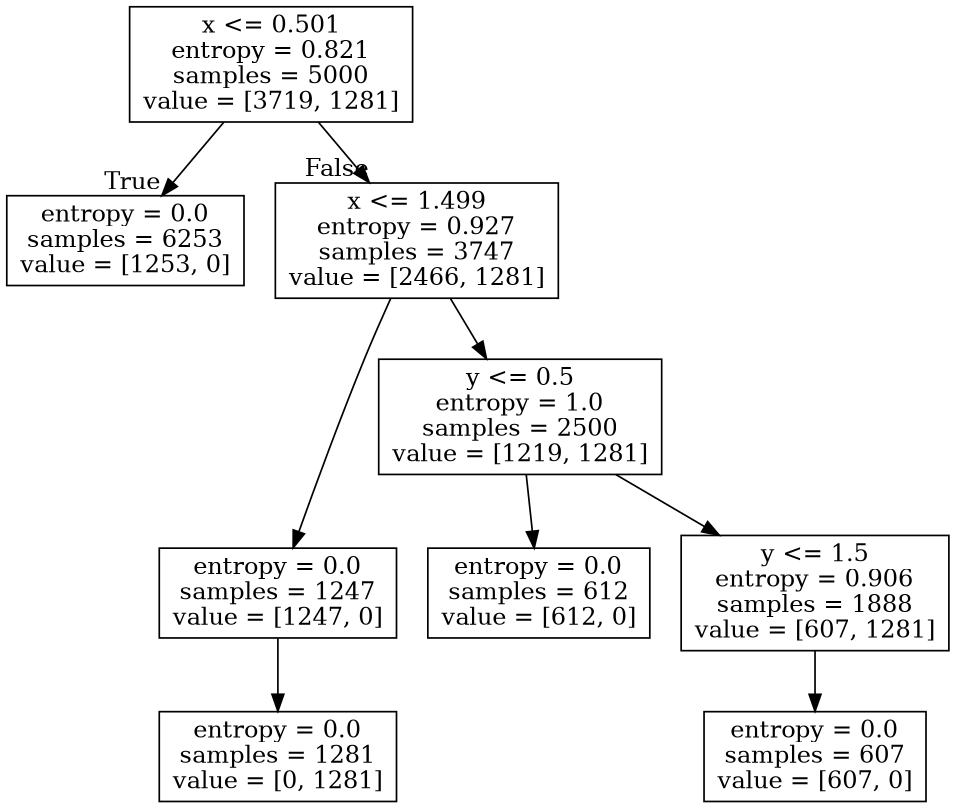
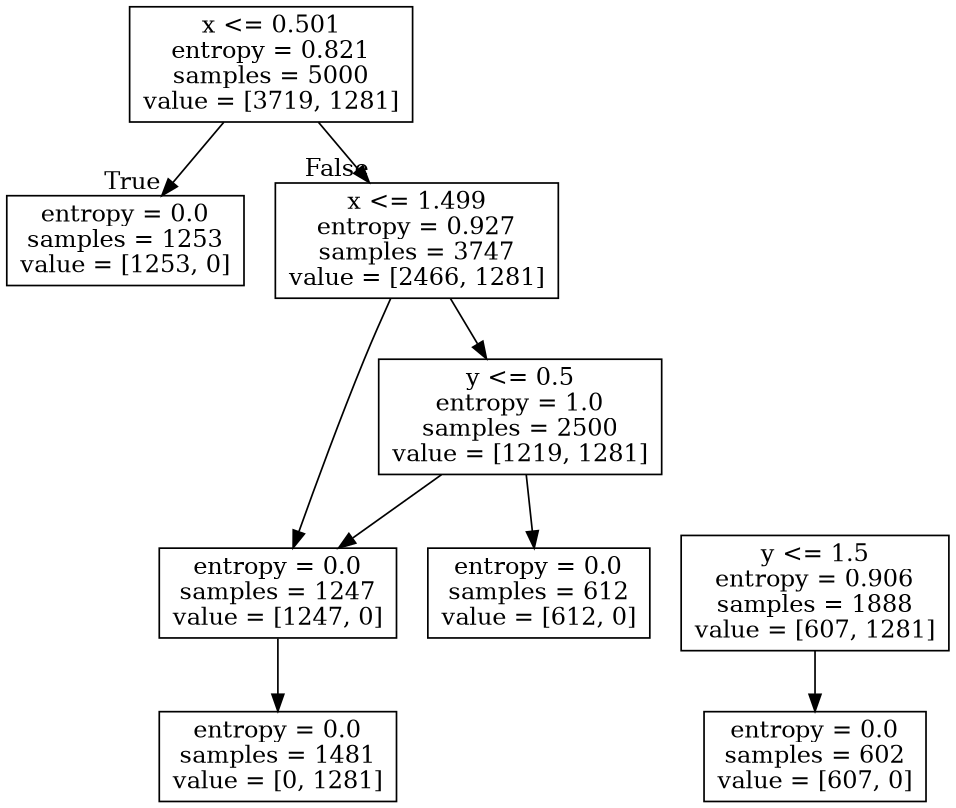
(125, 241) -> (125, 241)
(660, 501) -> (397, 506)
(278, 757) -> (278, 757)
(815, 757) -> (815, 757)
